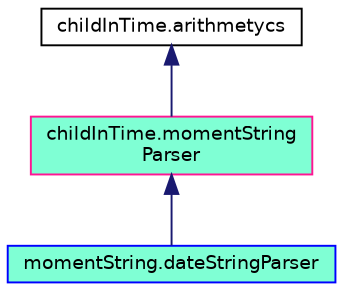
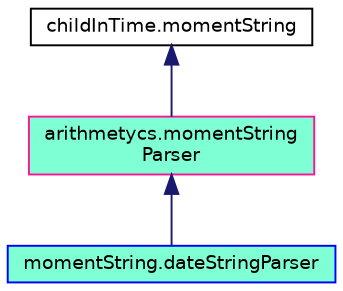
(172, 27) -> (172, 27)
(172, 146) -> (172, 146)
